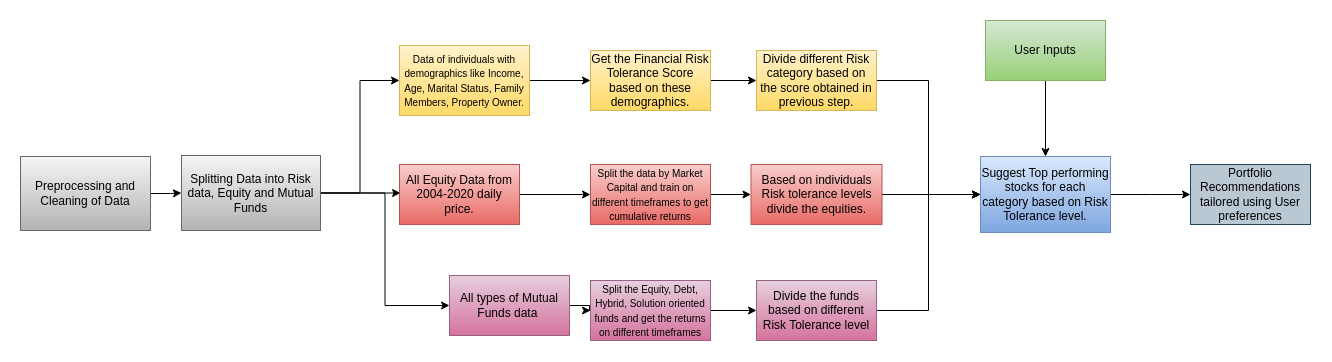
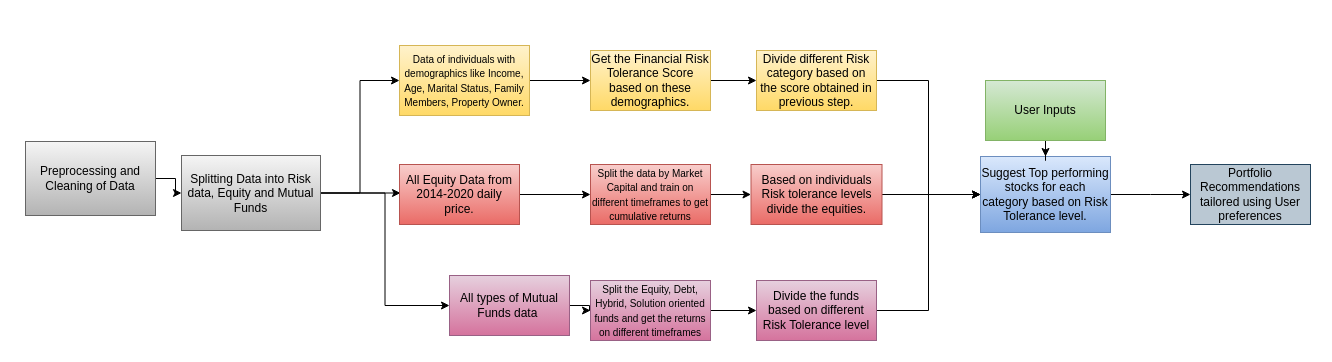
(1046, 51) -> (1046, 111)
(86, 194) -> (91, 179)
(460, 195) -> (460, 195)
